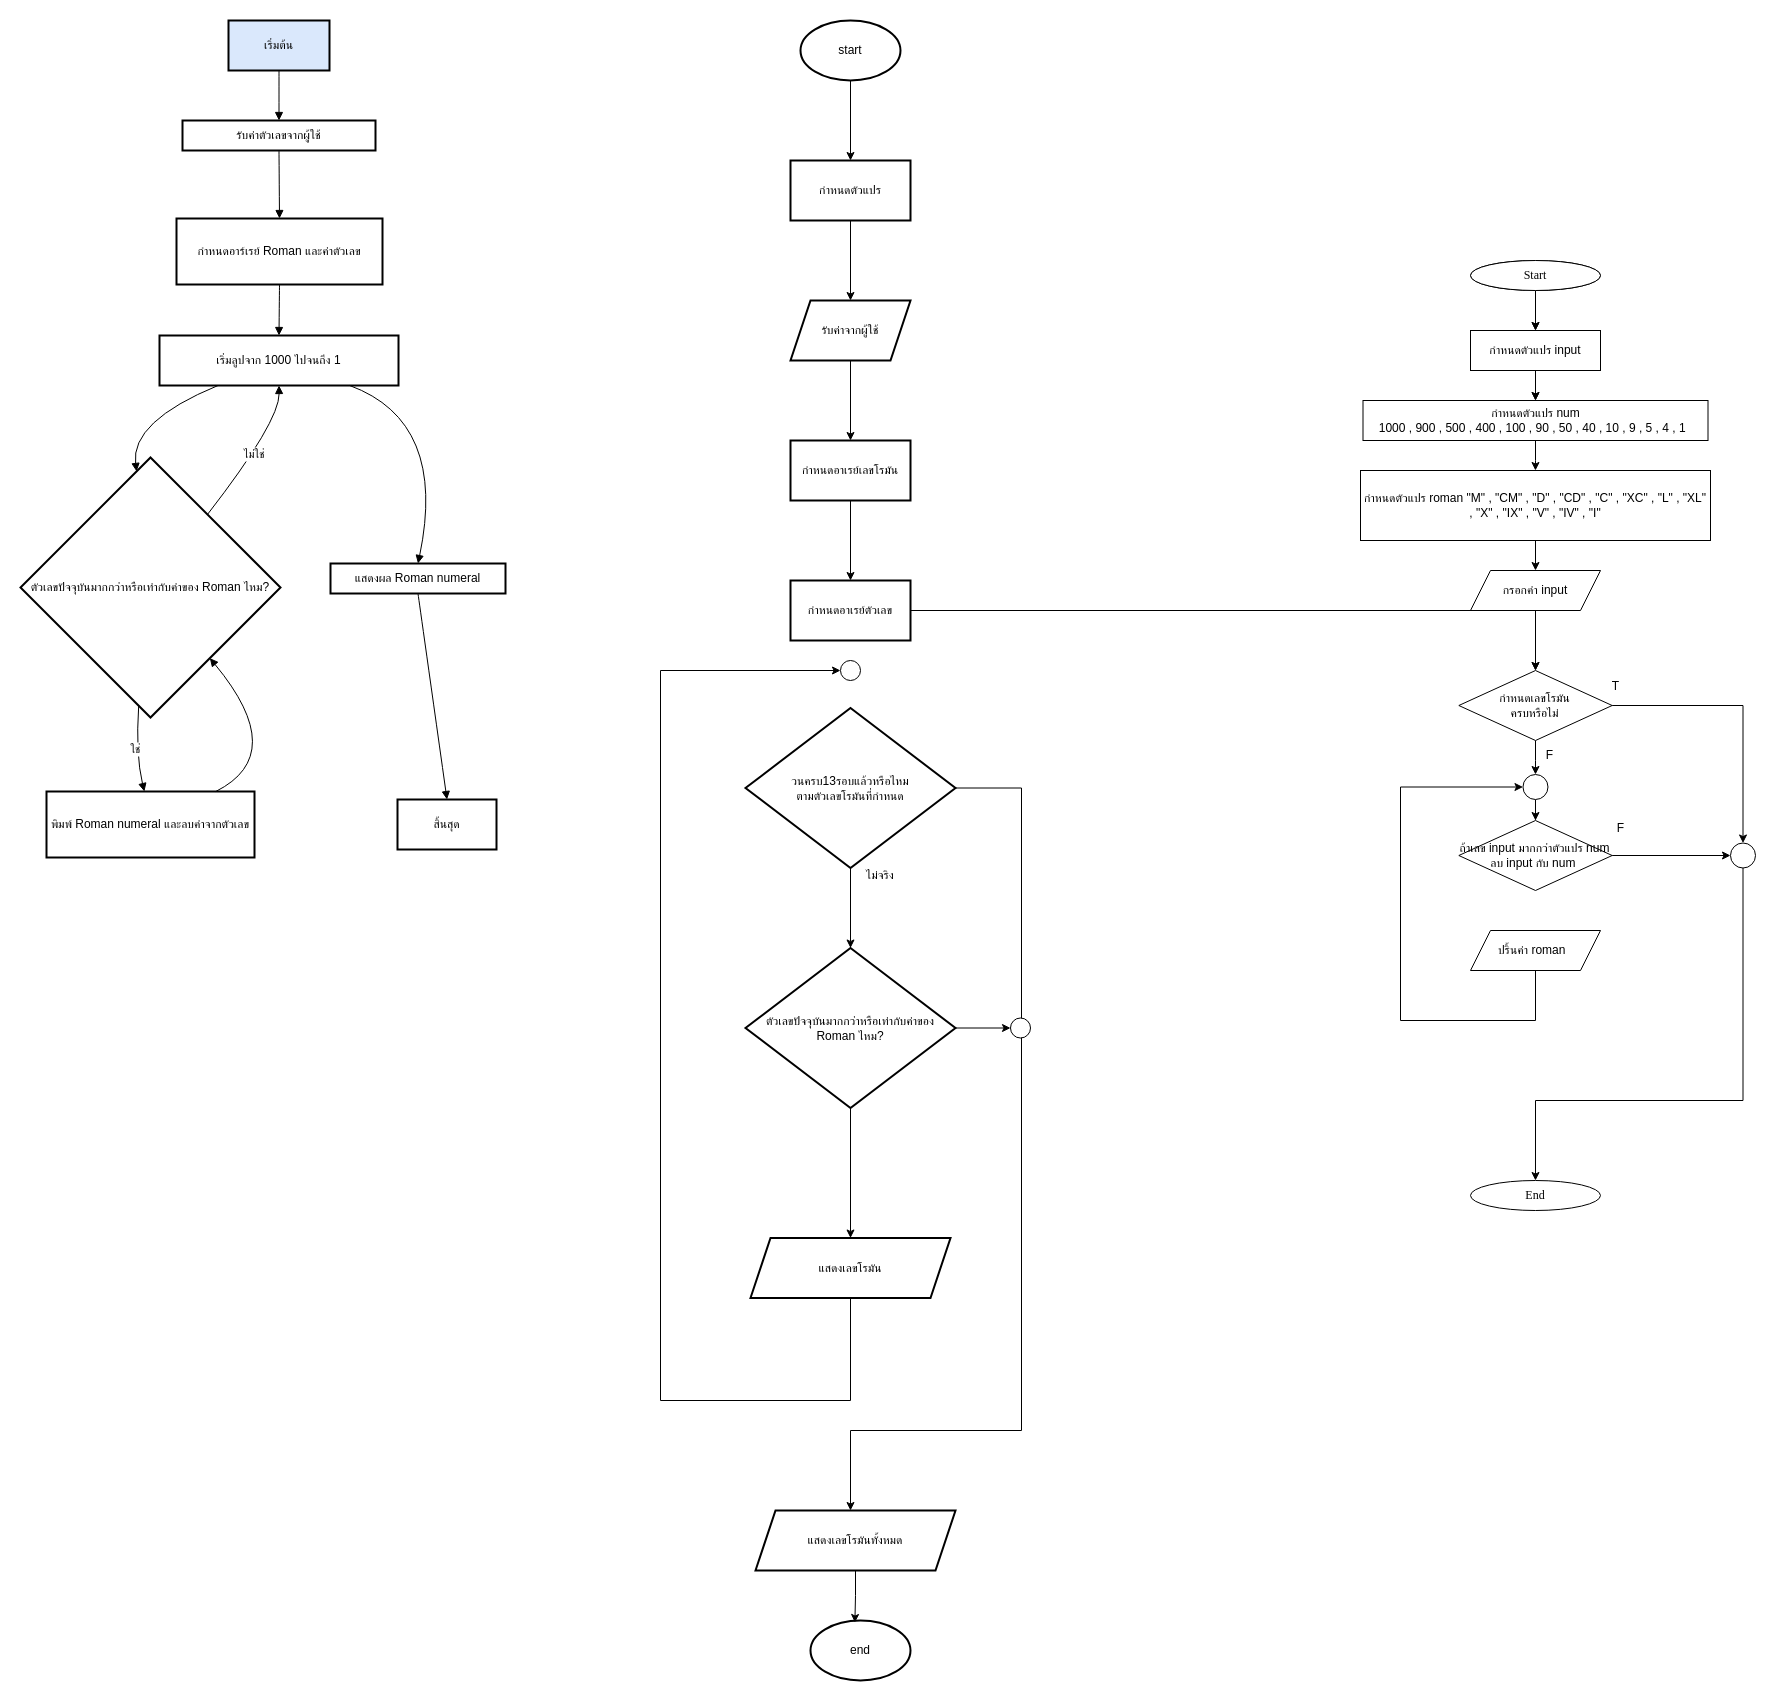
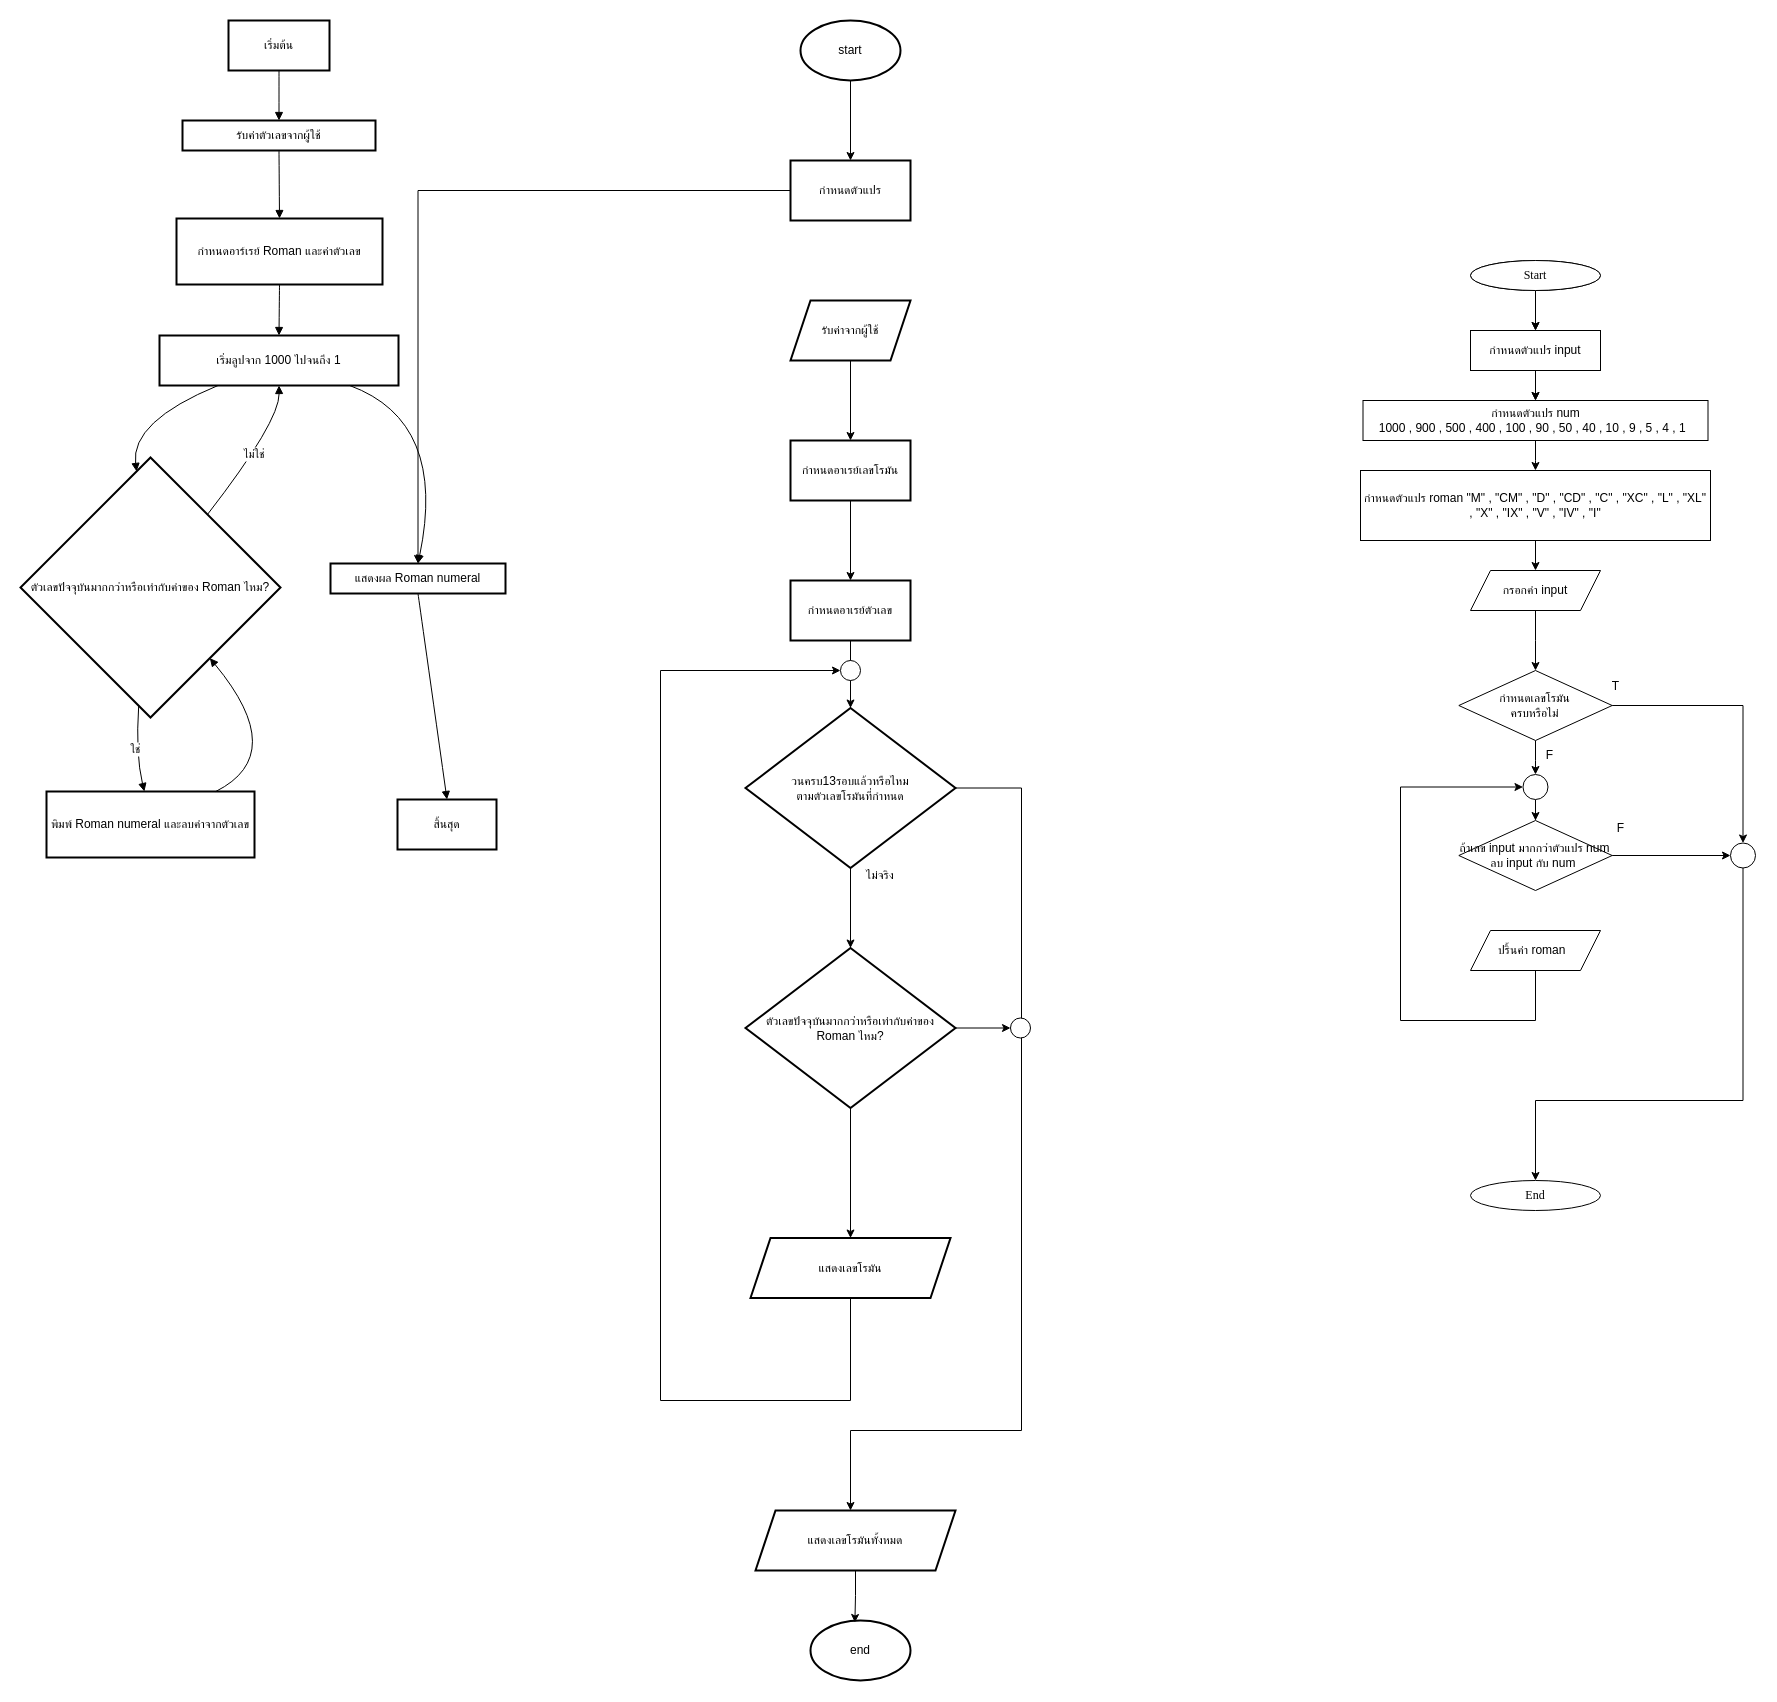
(279, 46) -> (279, 46)
(851, 257) -> (476, 191)
(1191, 611) -> (851, 690)
